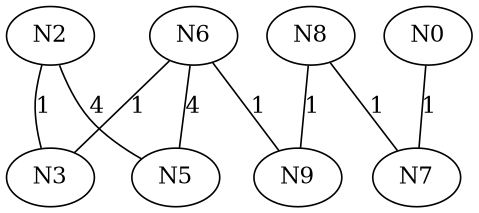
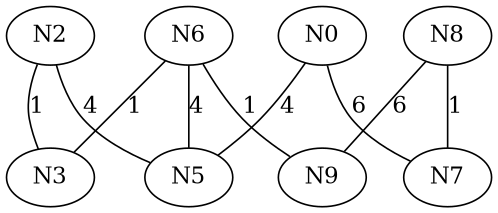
(313, 107) -> (400, 107)
(430, 107) -> (360, 107)
none -> (266, 113)
